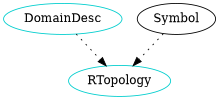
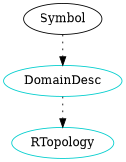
(151, 47) -> (63, 46)
